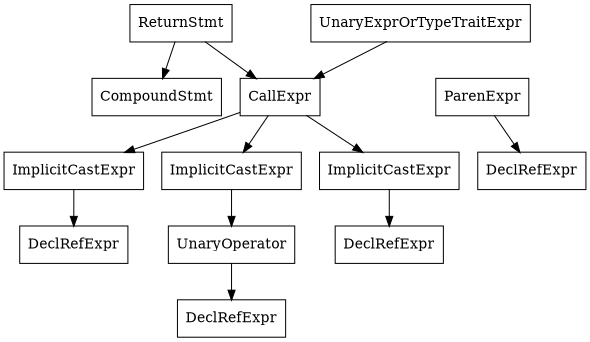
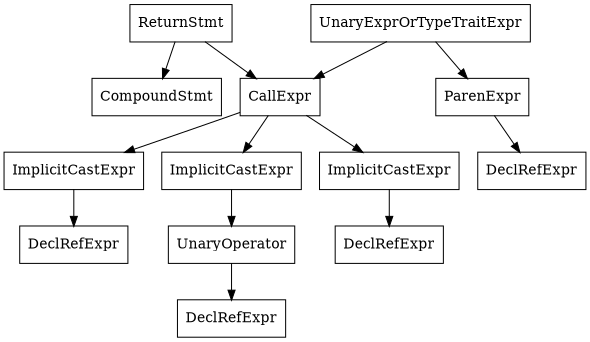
none -> (448, 56)
